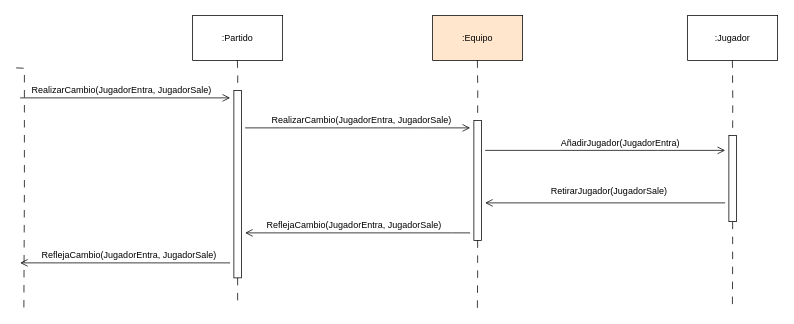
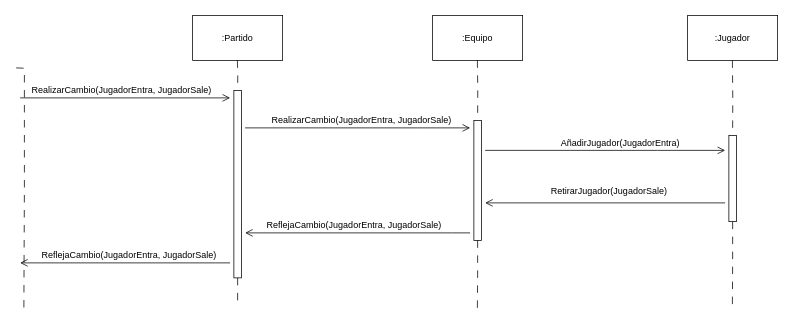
(477, 38) -> (477, 38)
